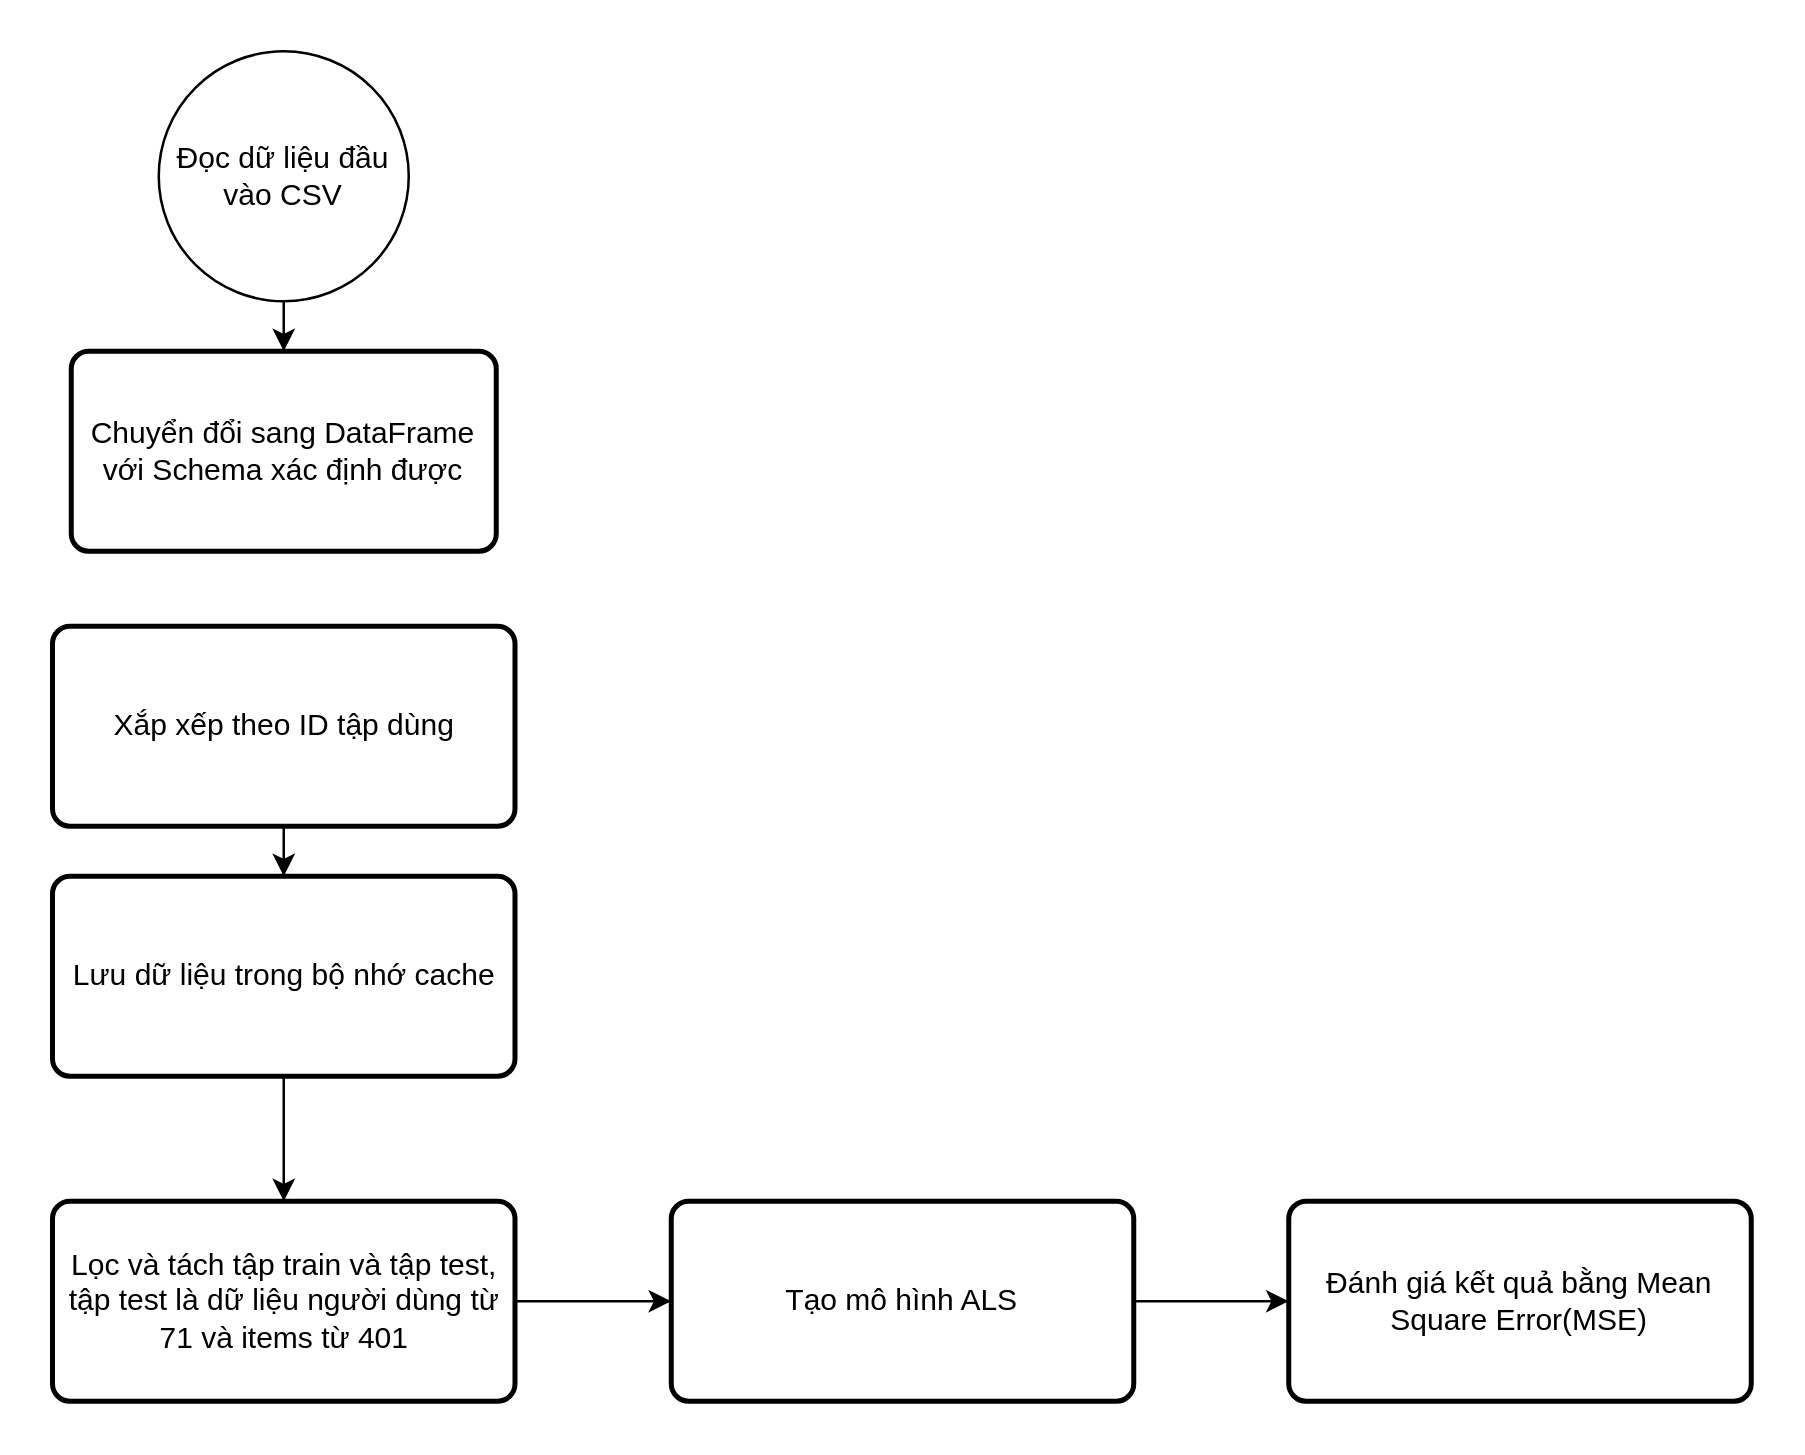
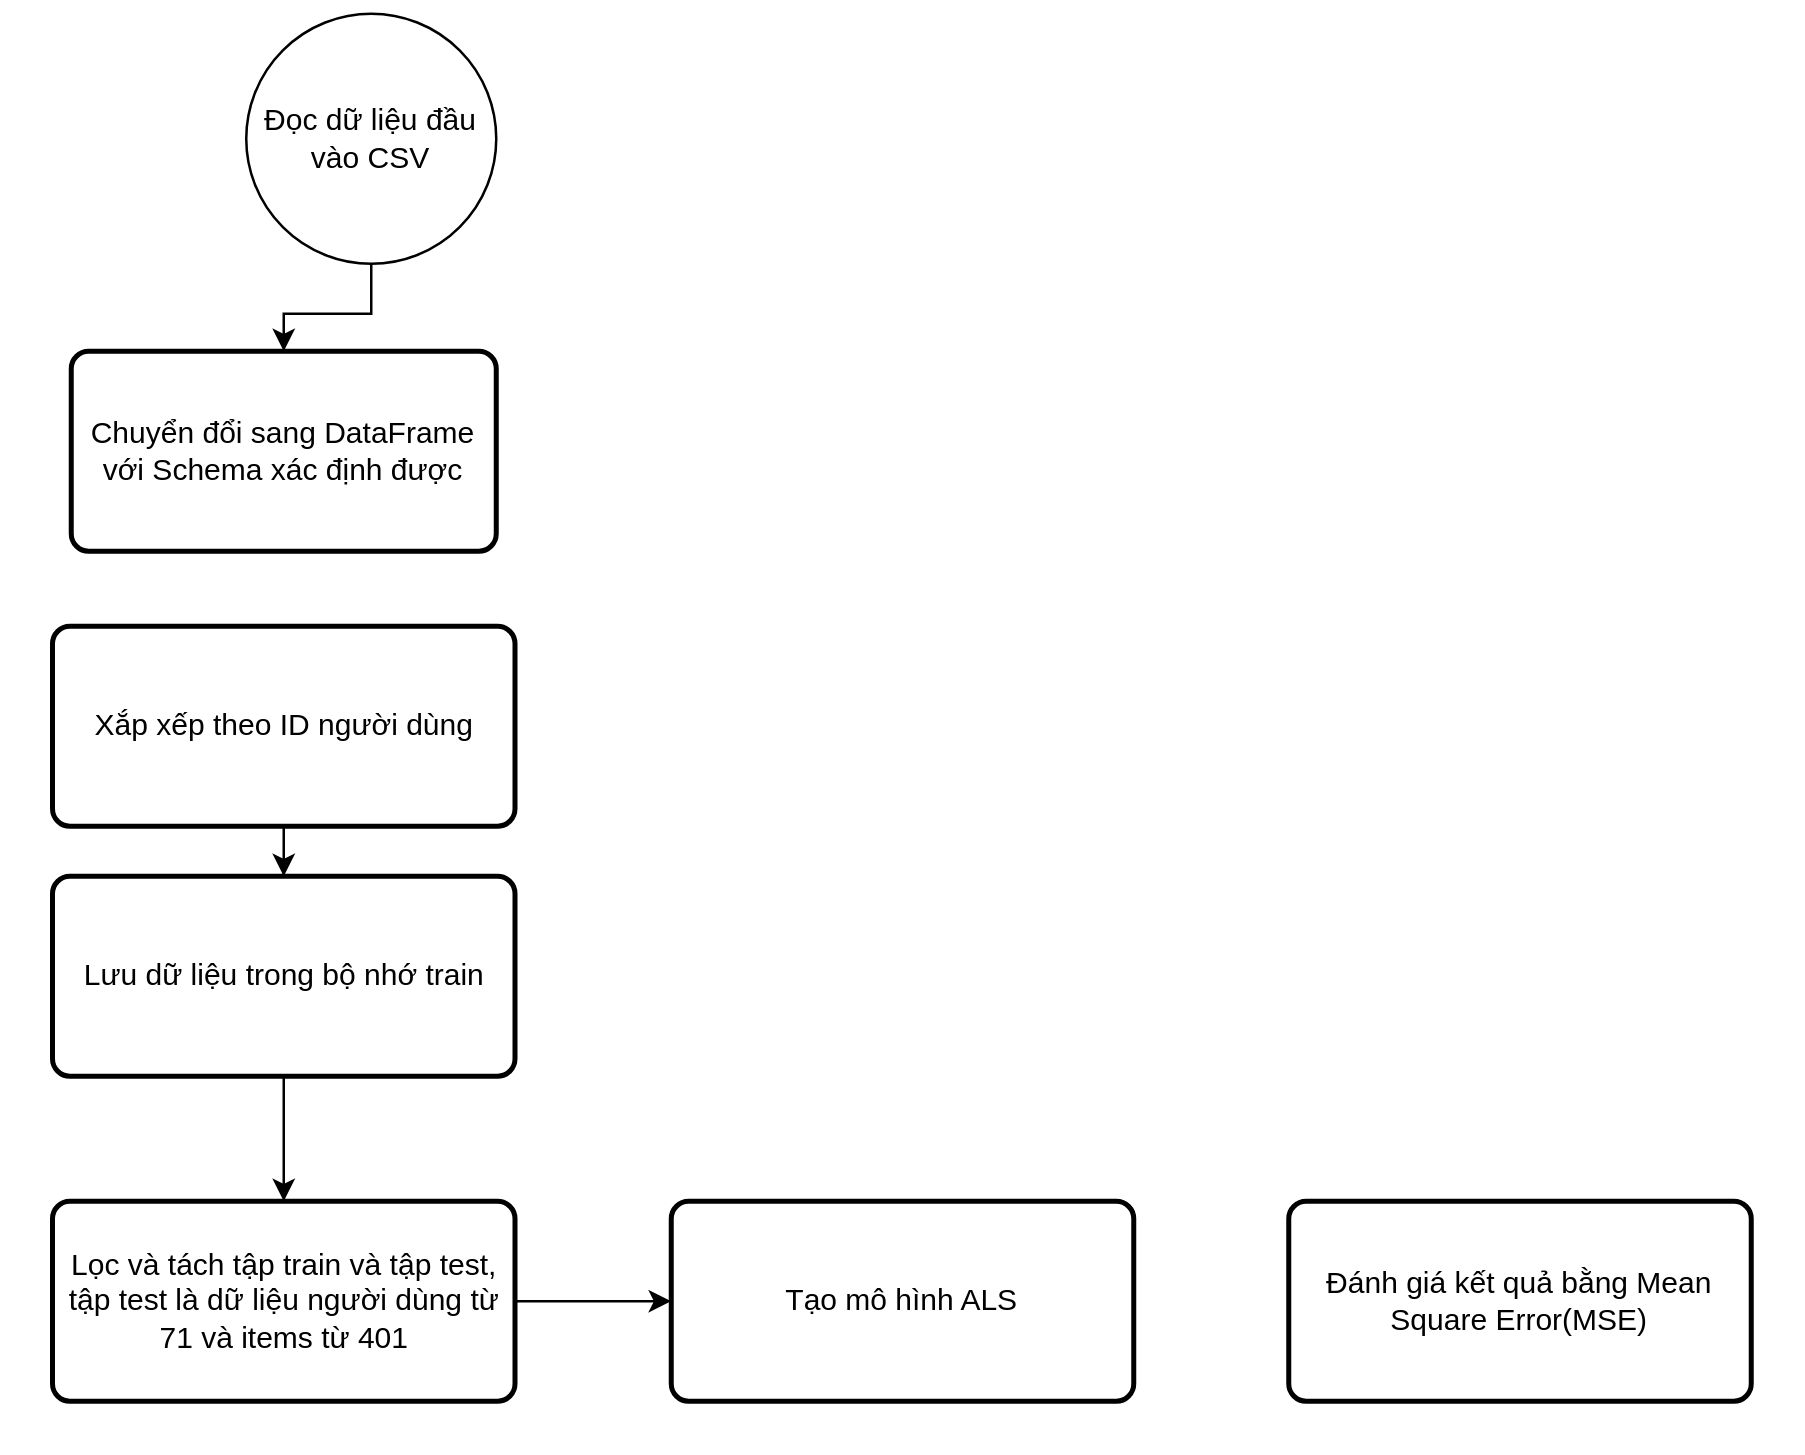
(284, 176) -> (371, 139)
(285, 726) -> (285, 726)
(285, 976) -> (285, 976)
(1203, 1301) -> none
